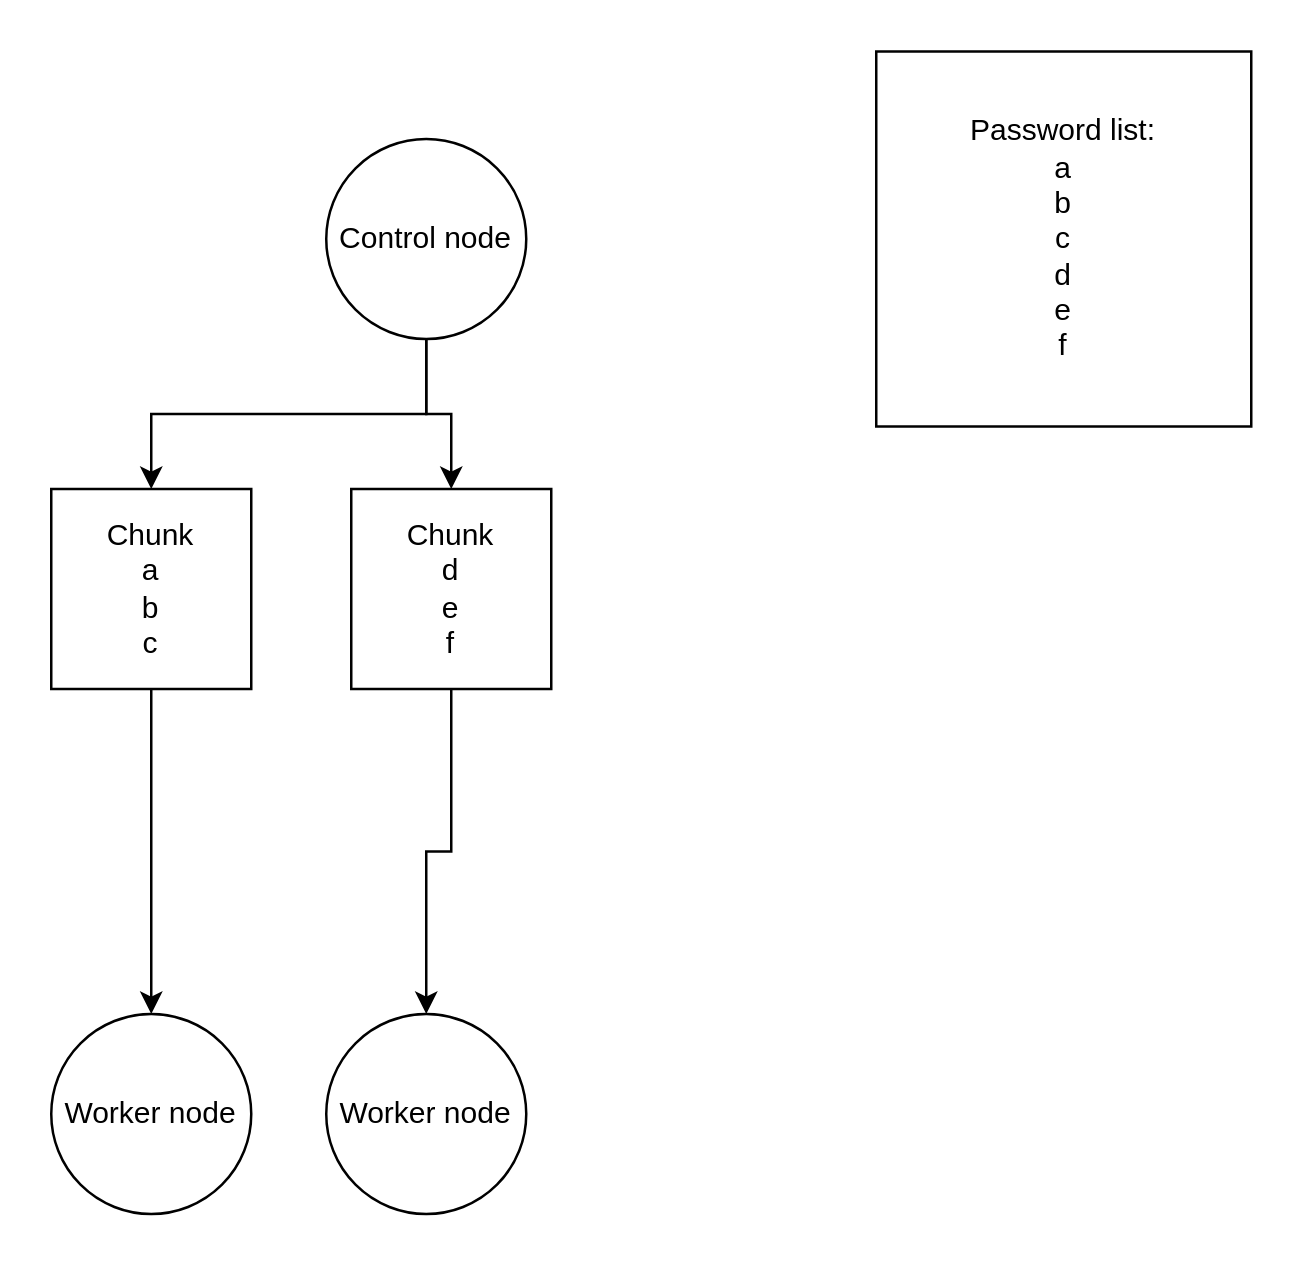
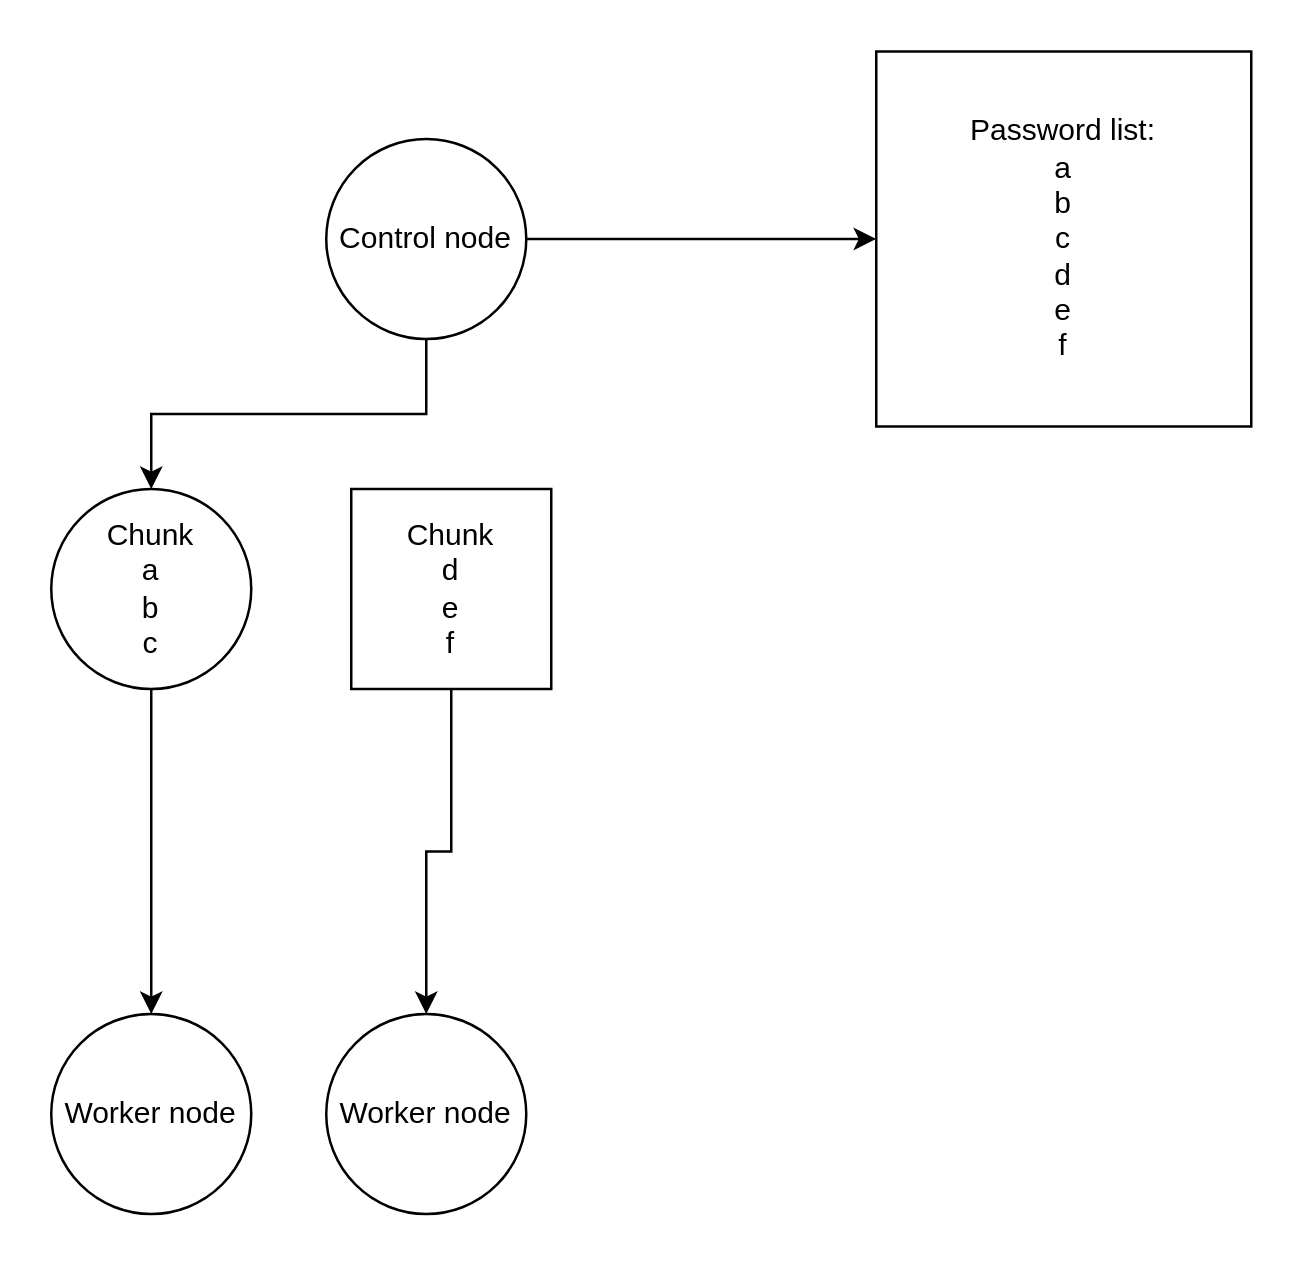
(451, 431) -> (693, 239)
(151, 589) -> (151, 589)
